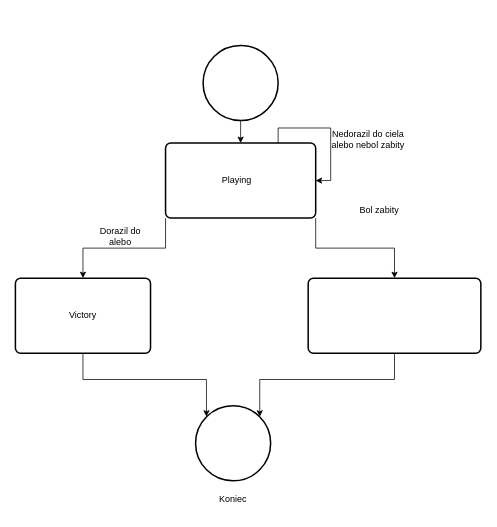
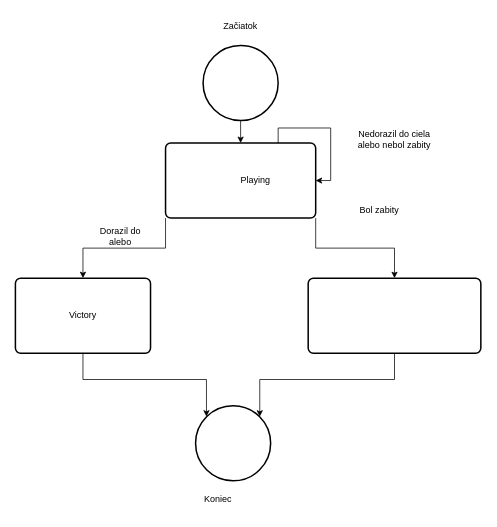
none -> (240, 27)
(368, 139) -> (394, 139)
(237, 180) -> (255, 180)
(233, 499) -> (218, 499)
